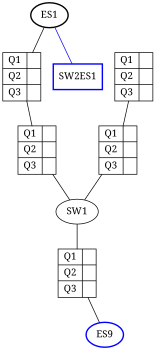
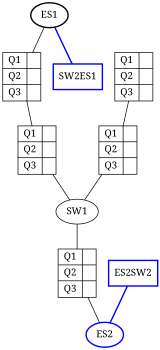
(63, 46) -> (63, 46)
none -> (133, 273)
(105, 335) -> (105, 335)
